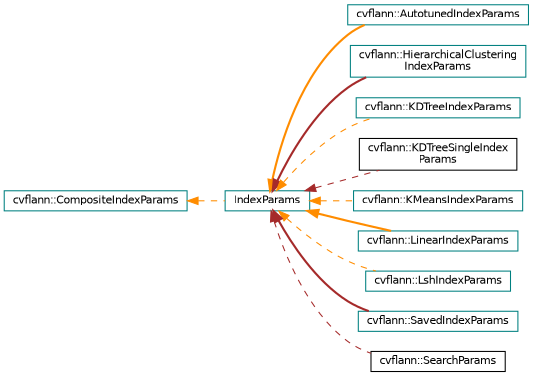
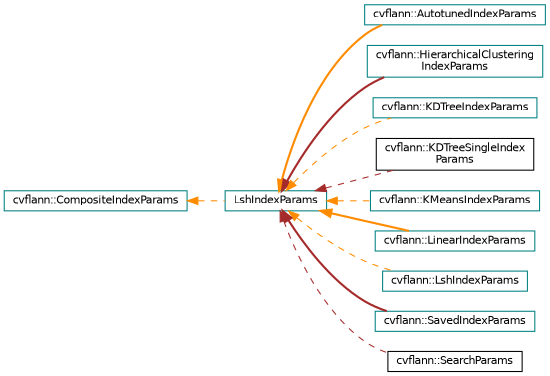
(267, 201) -> (276, 201)
